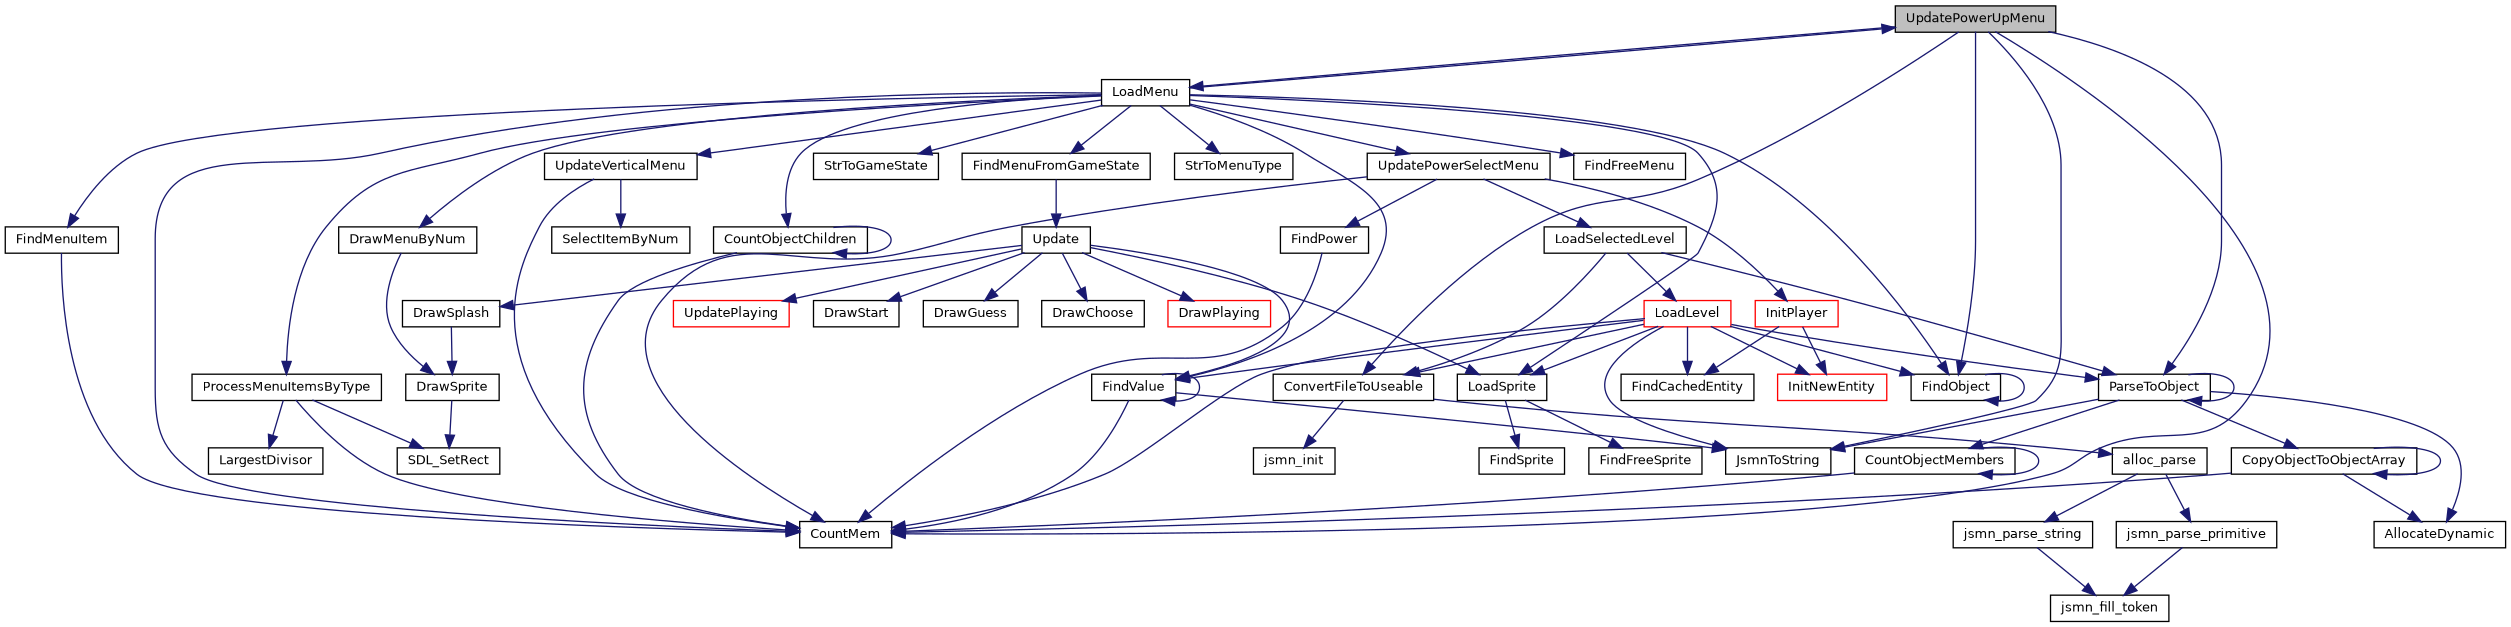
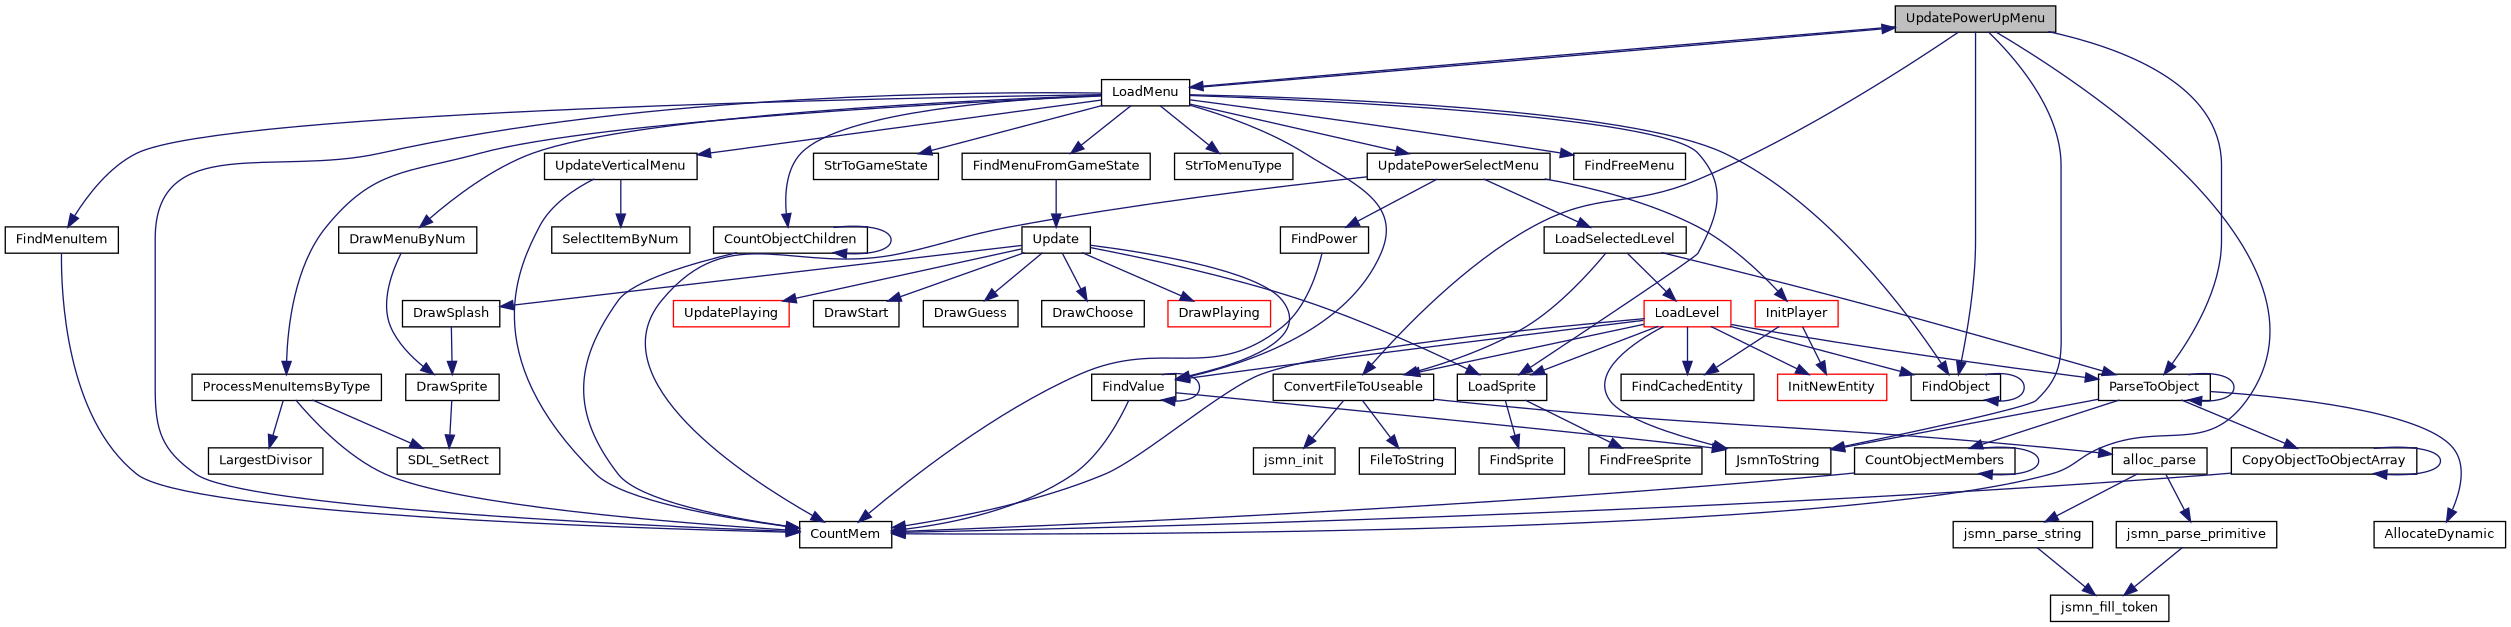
none -> (1407, 461)
(2376, 494) -> none
